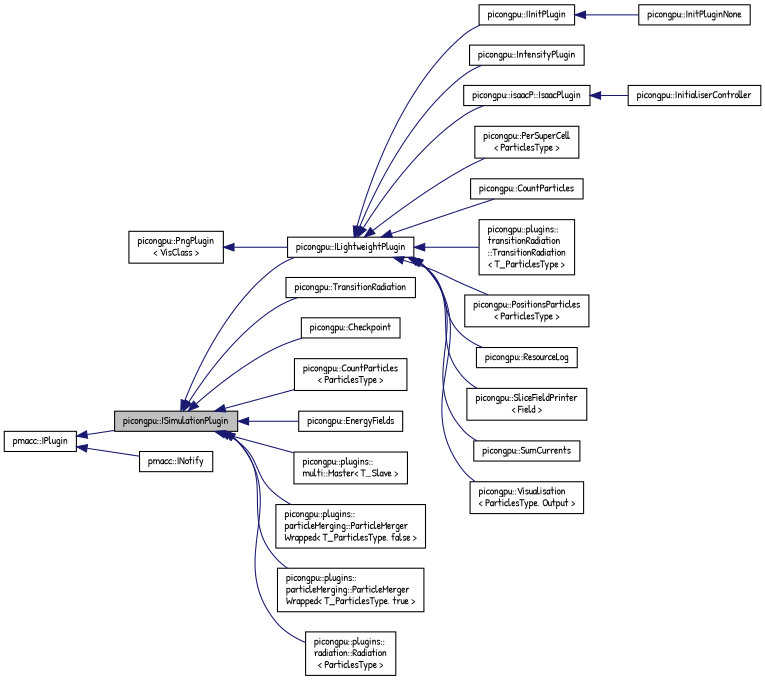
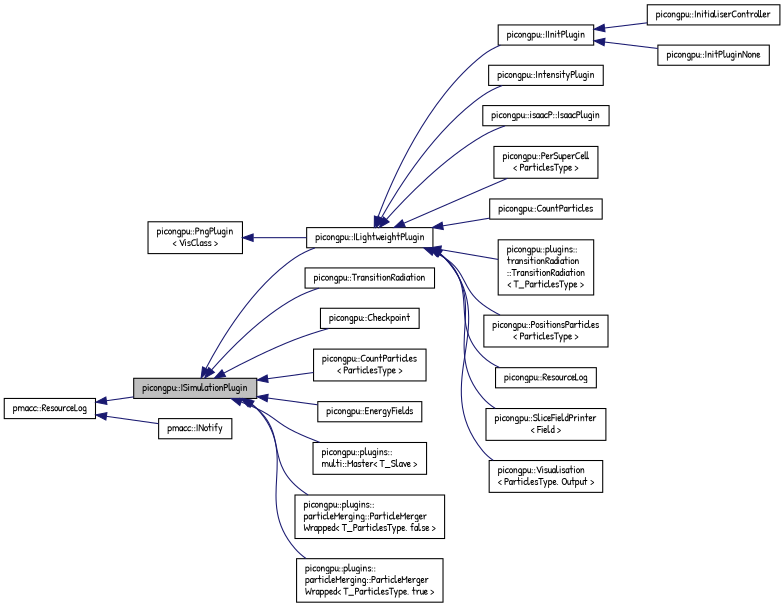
(614, 96) -> (626, 25)
(40, 441) -> (50, 409)
(527, 451) -> none
(351, 654) -> none
